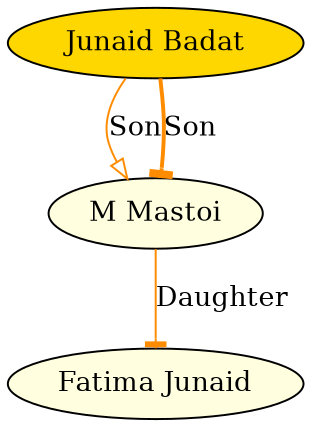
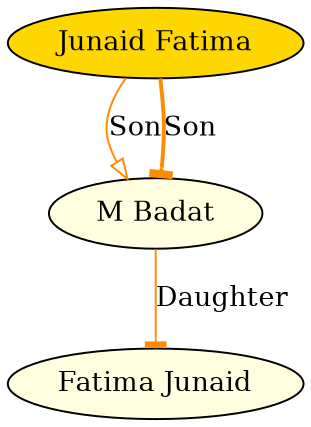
(156, 43) -> (156, 43)
(156, 213) -> (156, 213)
